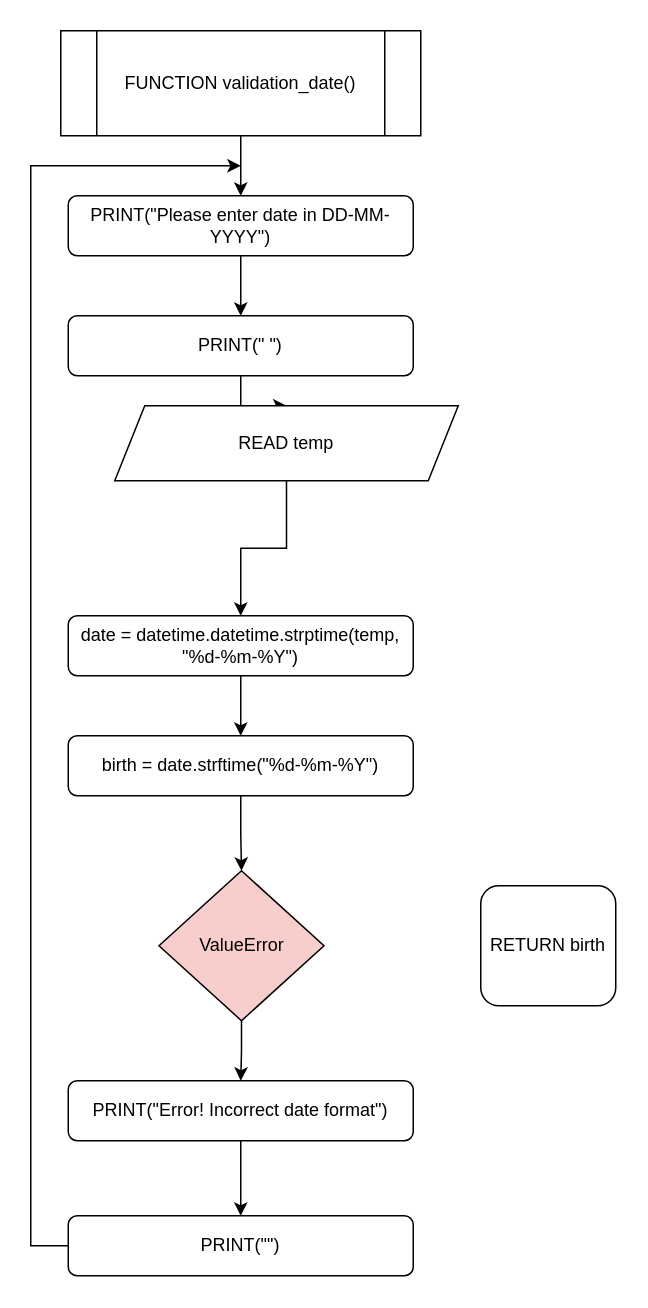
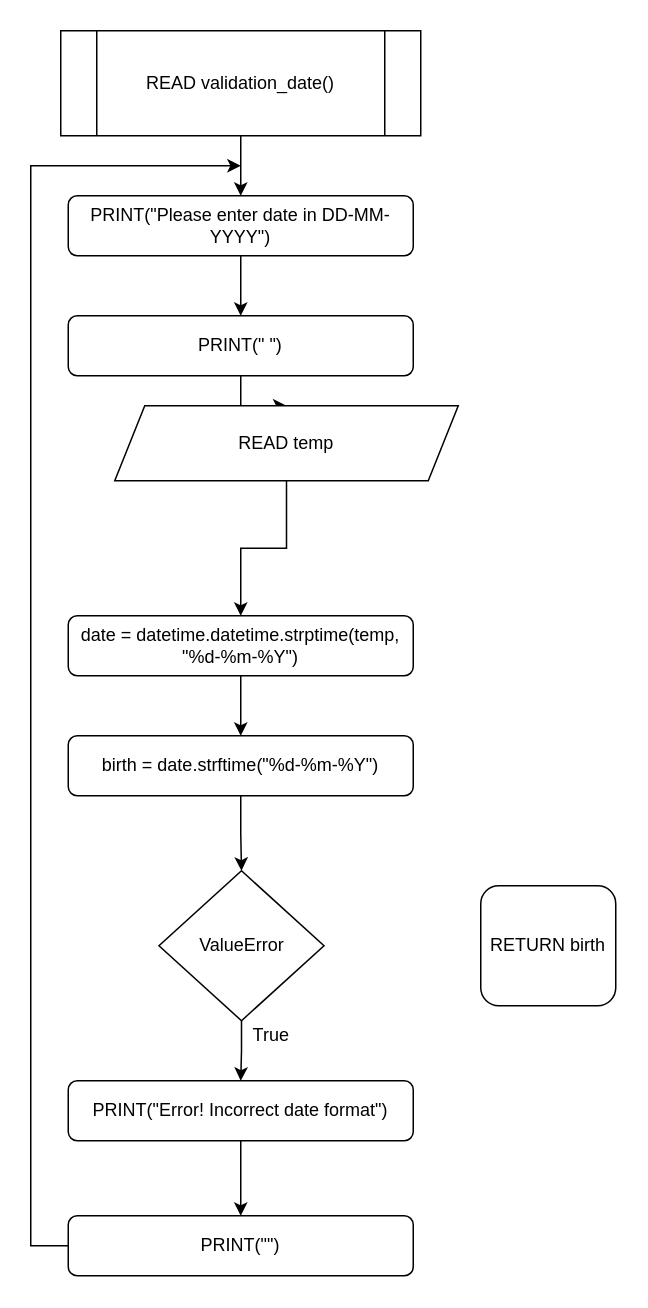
(241, 83) -> (241, 83)
(242, 946) -> (242, 946)
none -> (271, 1036)
